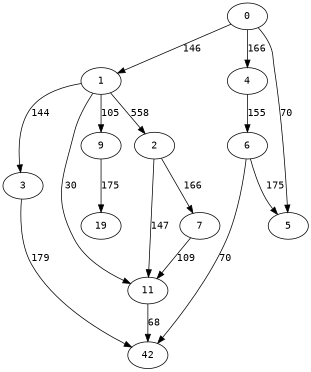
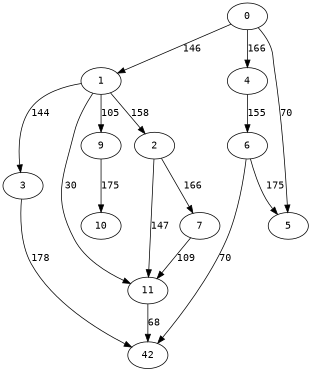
(140, 113) -> (140, 113)
(101, 226) -> (101, 226)
(40, 258) -> (40, 258)
